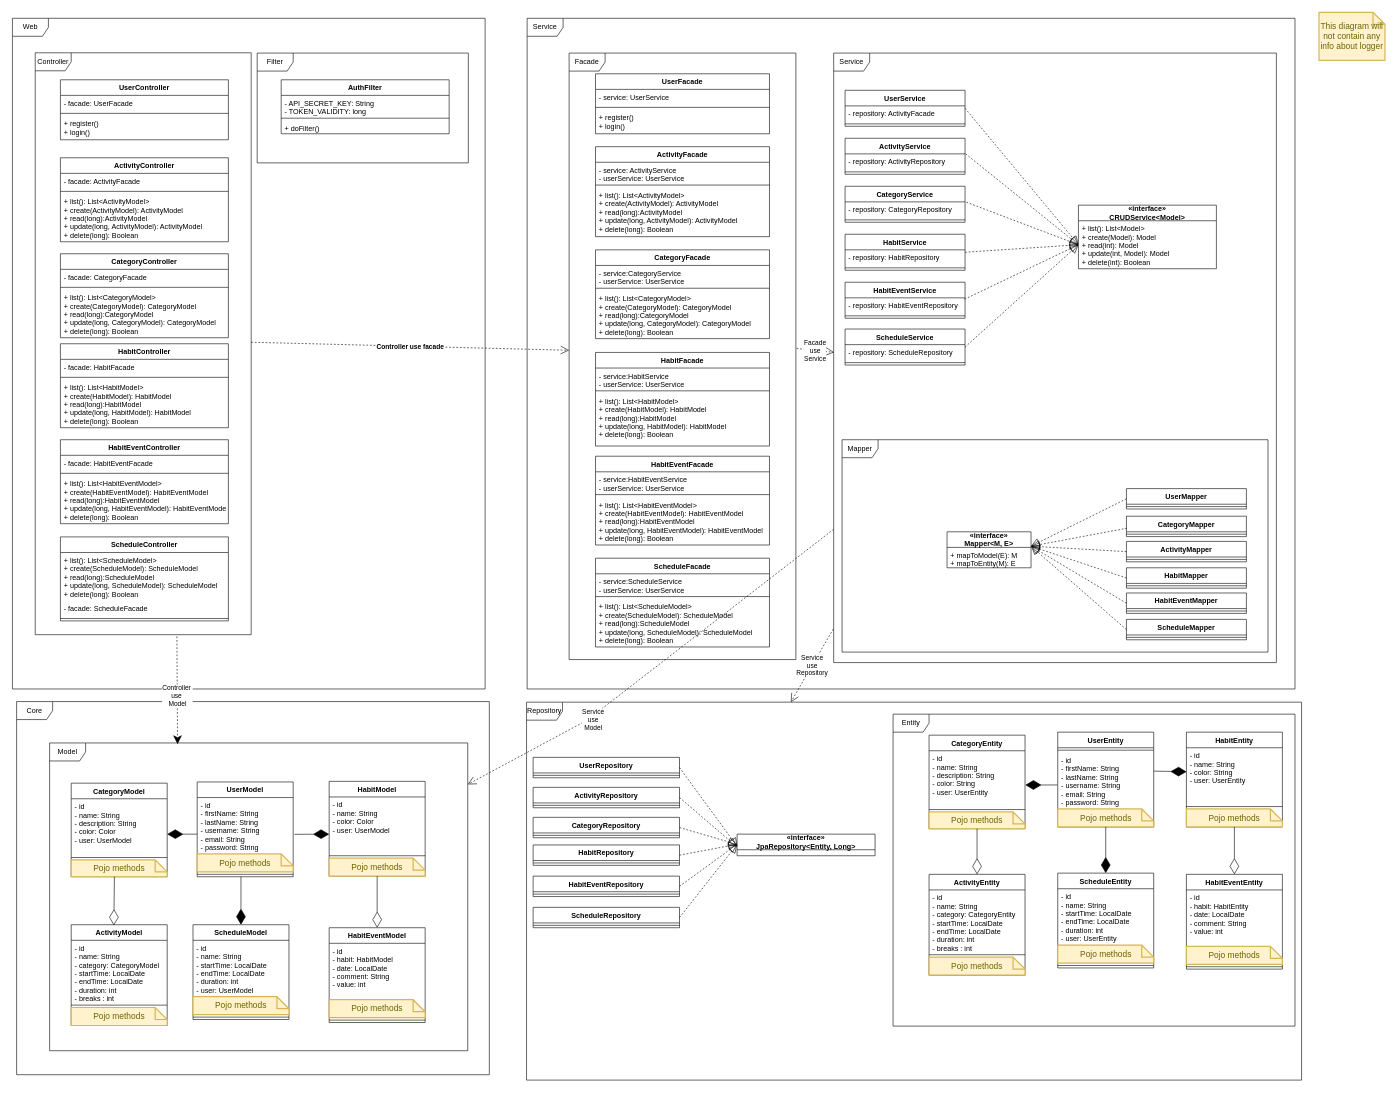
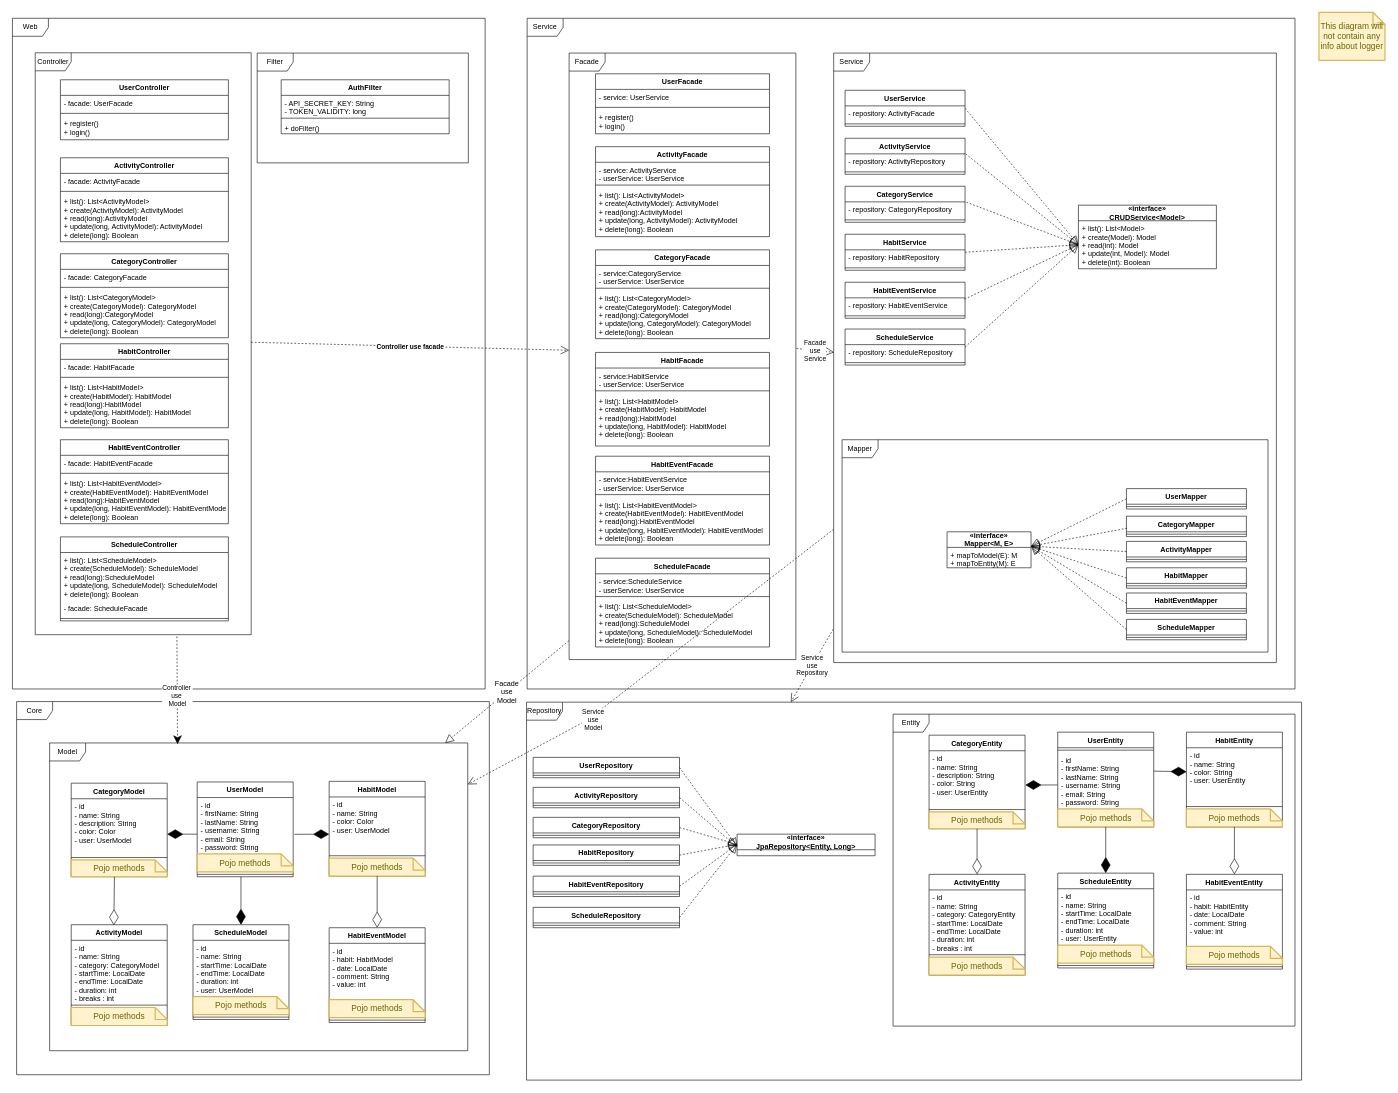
(911, 306) -> (905, 306)
none -> (510, 690)
